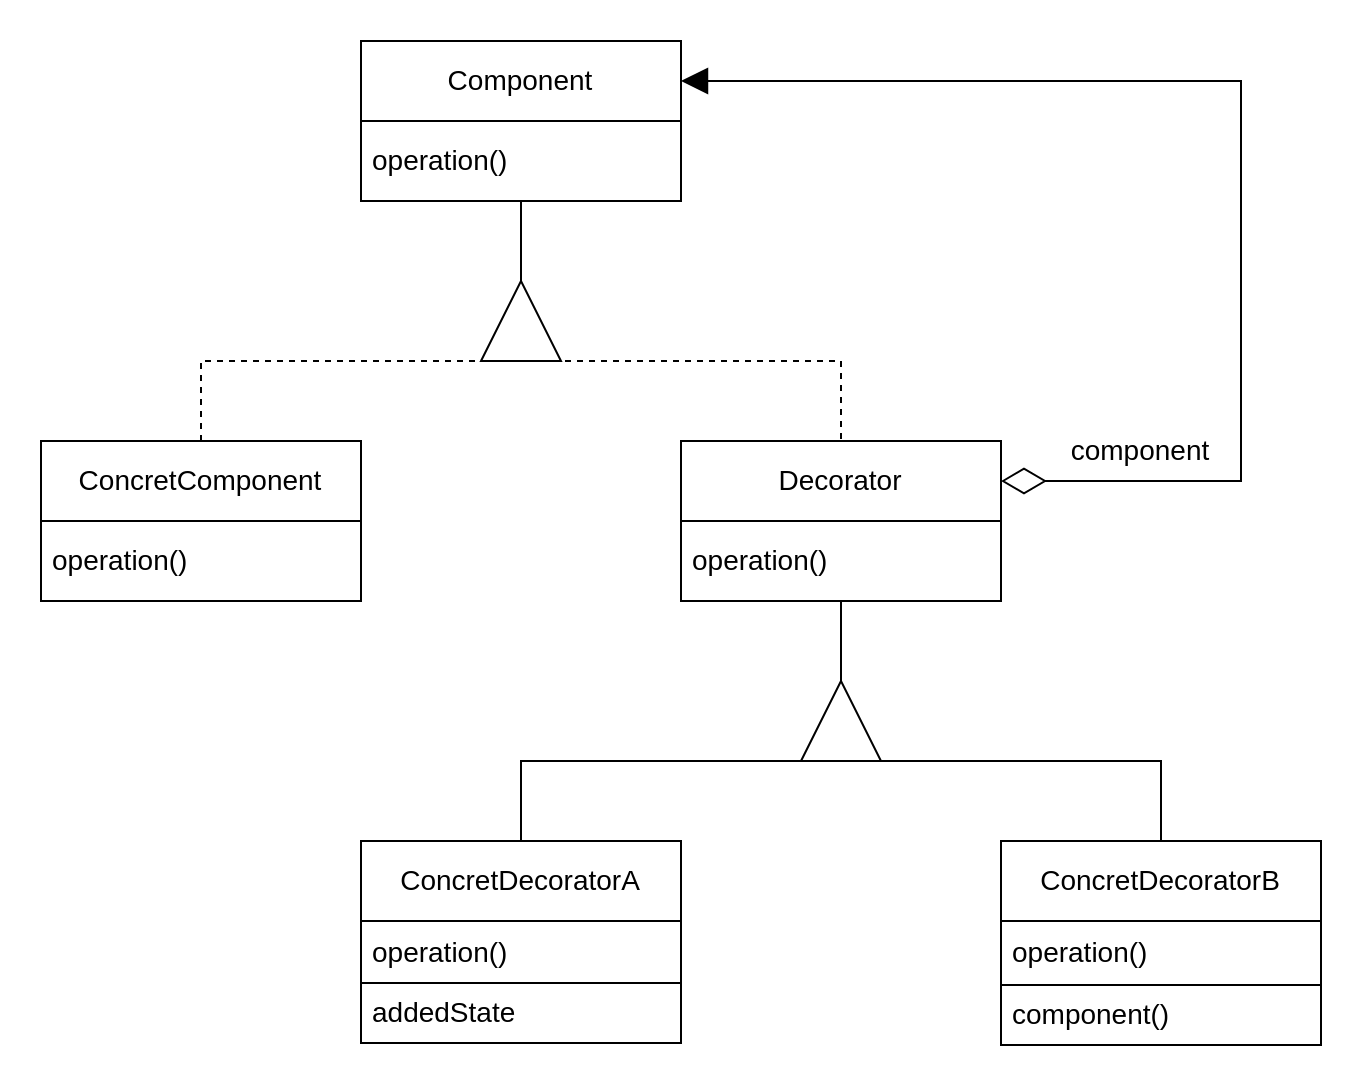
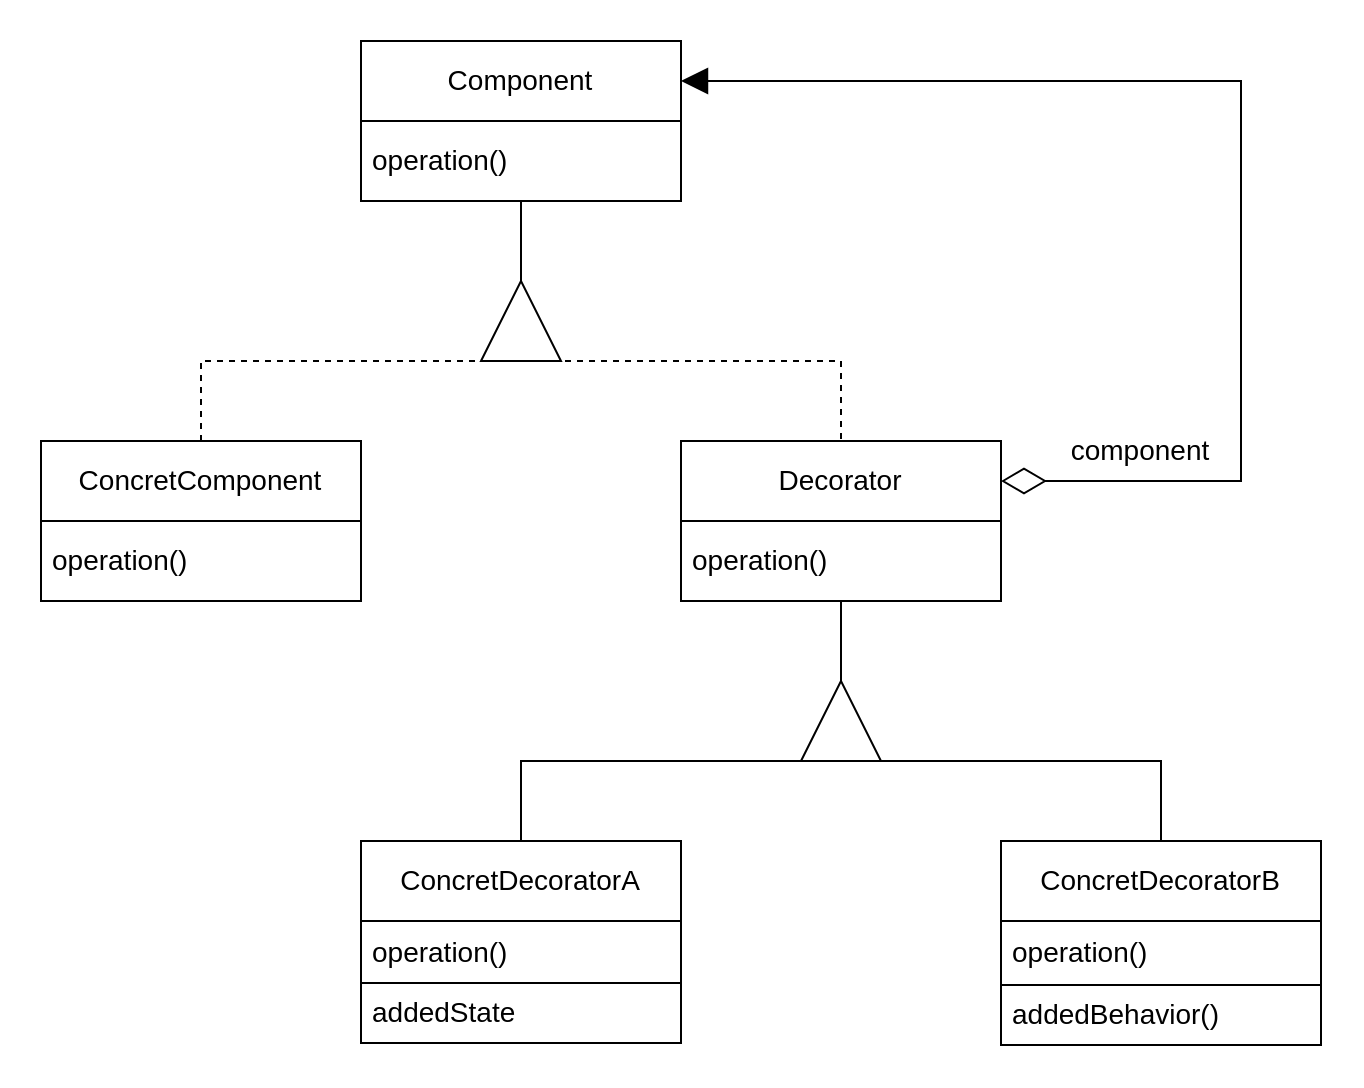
(1099, 1015) -> (1127, 1015)
